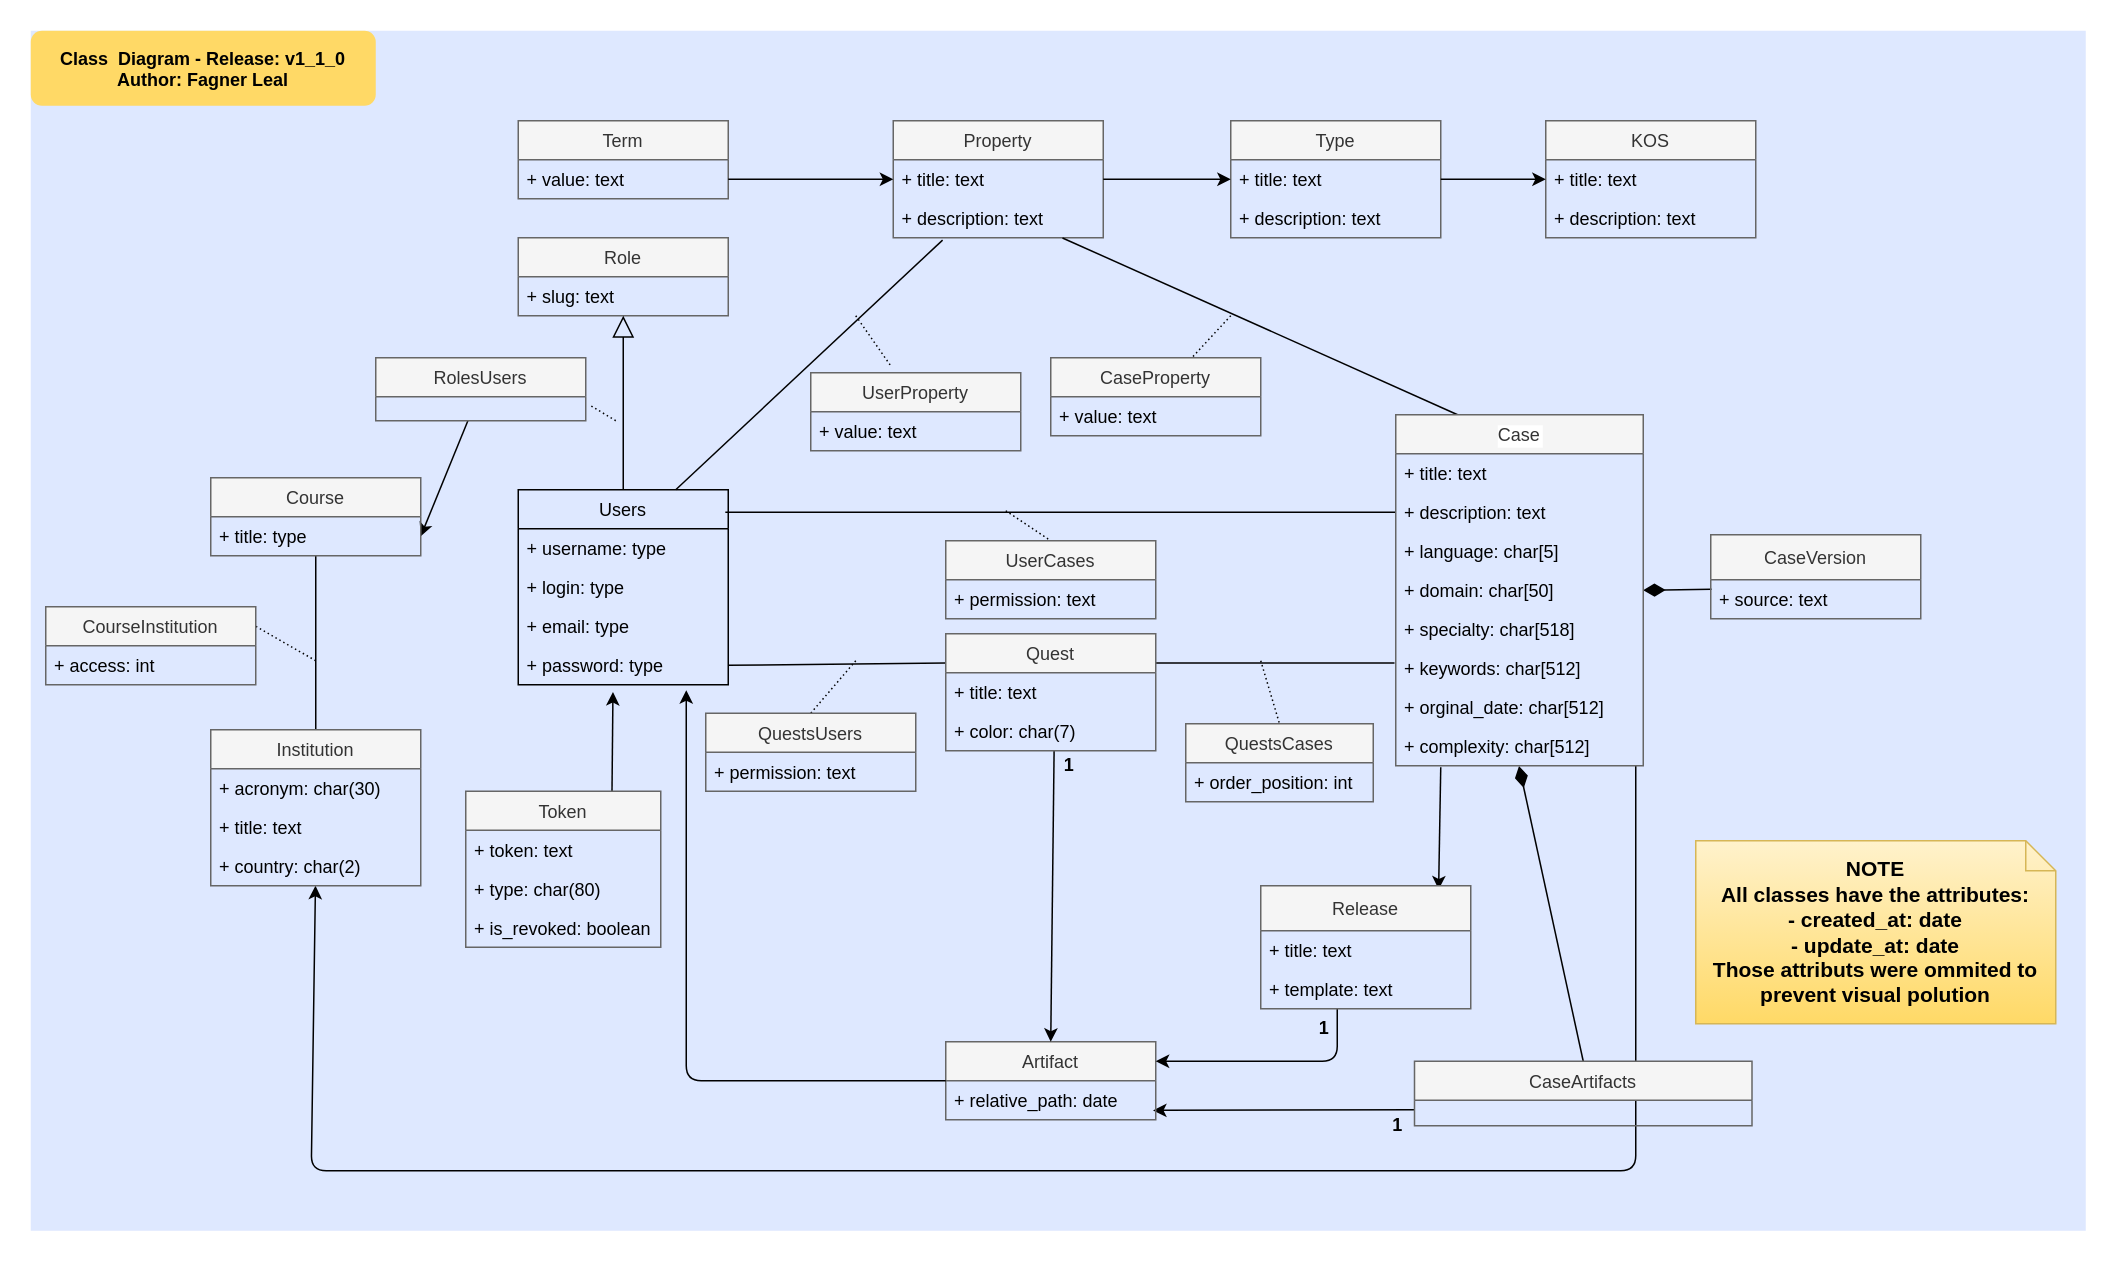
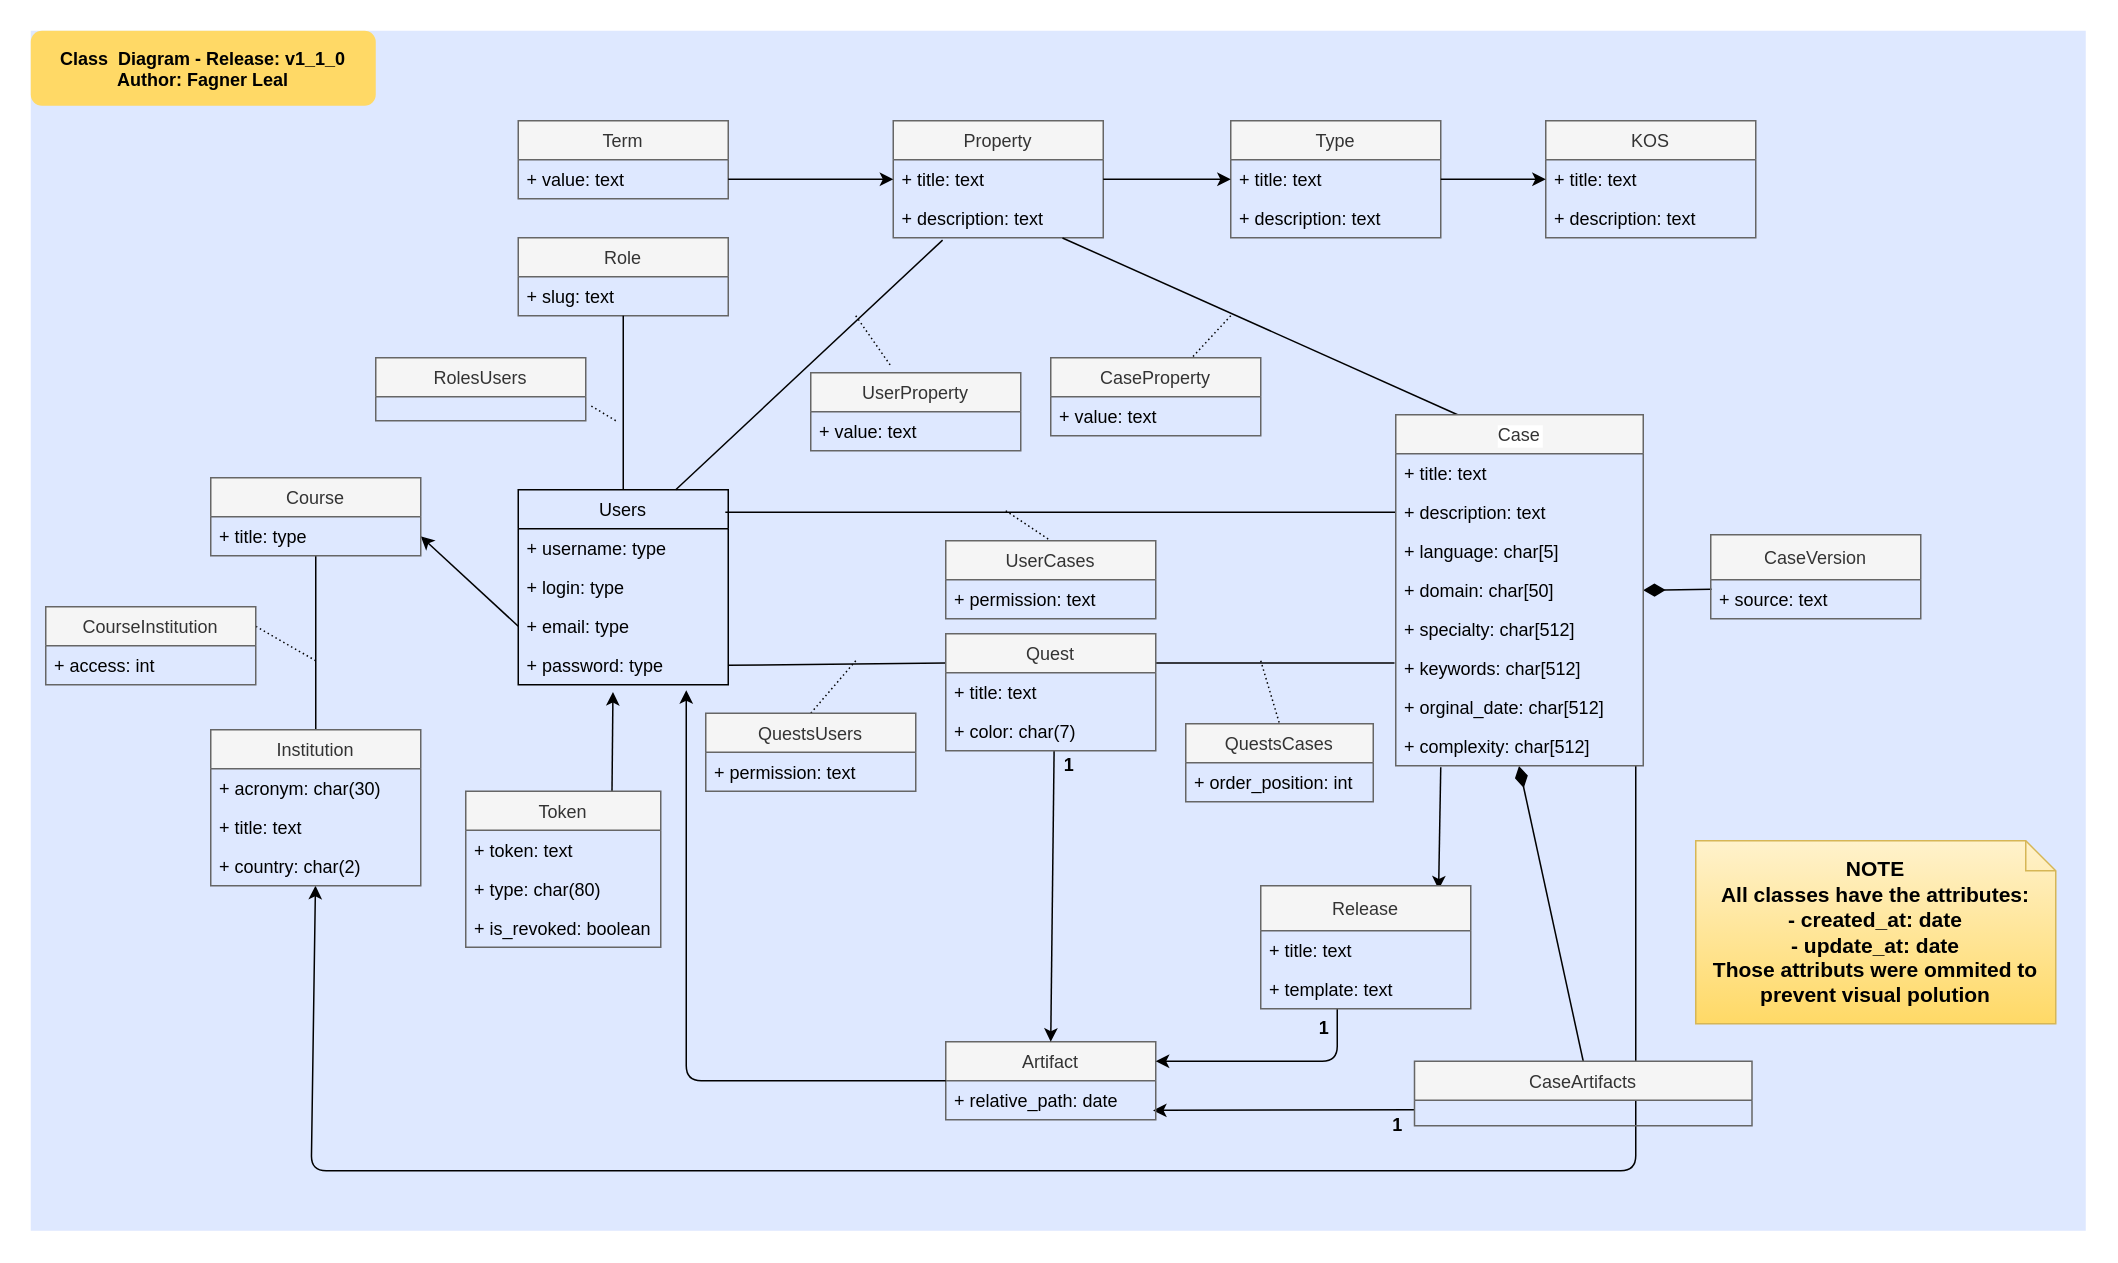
(623, 338) -> (623, 329)
(446, 475) -> (473, 584)
(1503, 630) -> (1503, 630)
